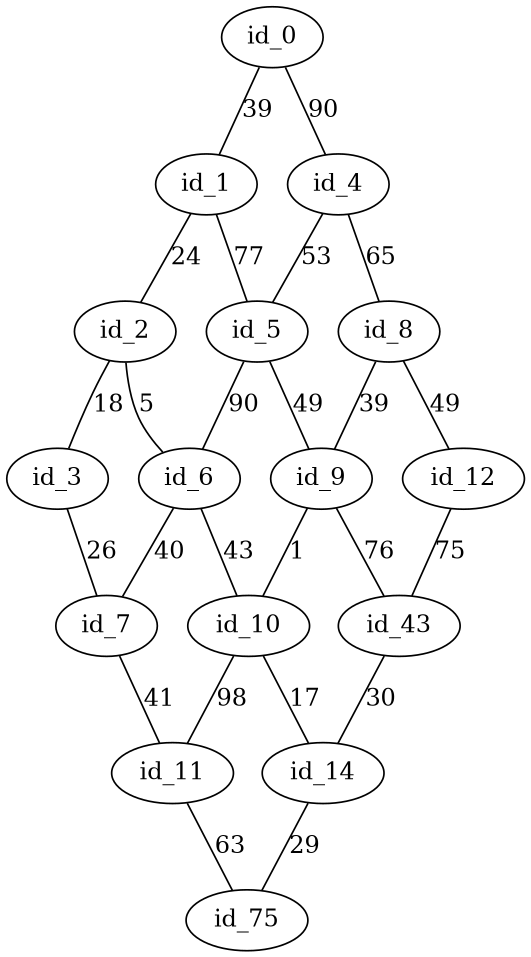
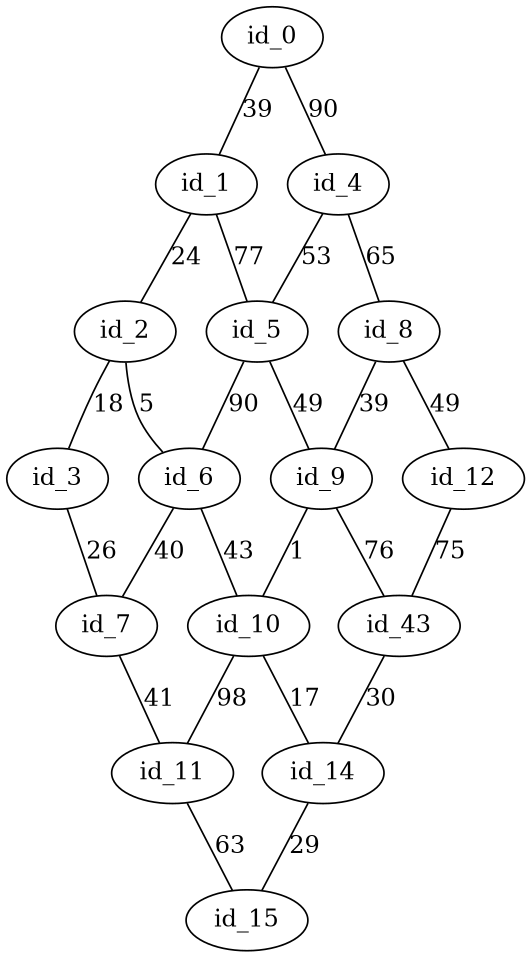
(247, 920) -> (247, 920)
